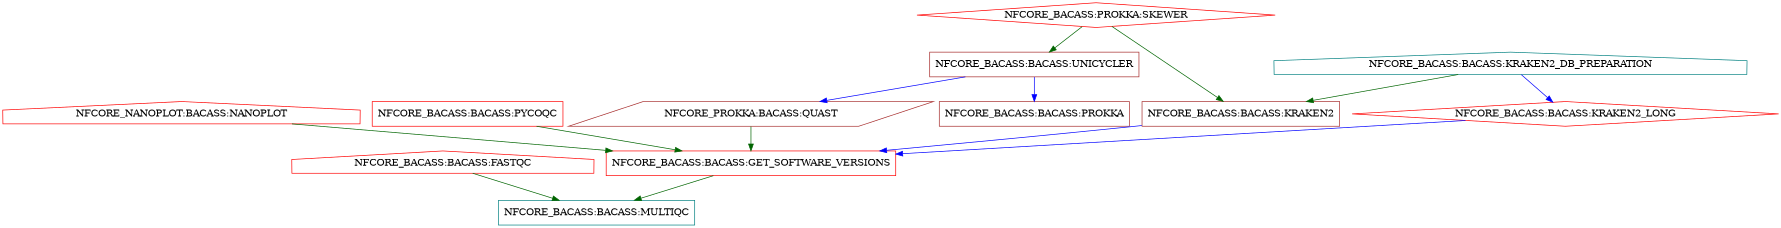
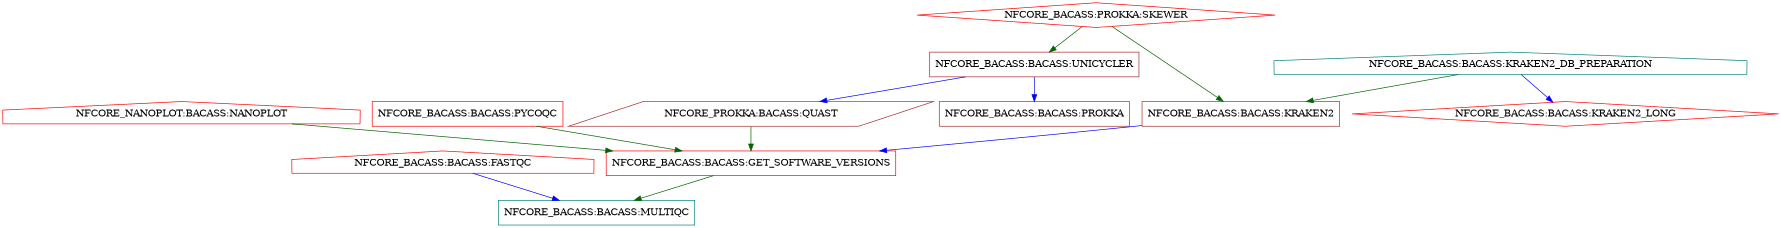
(1184, 137) -> none
(513, 186) -> (513, 186)
